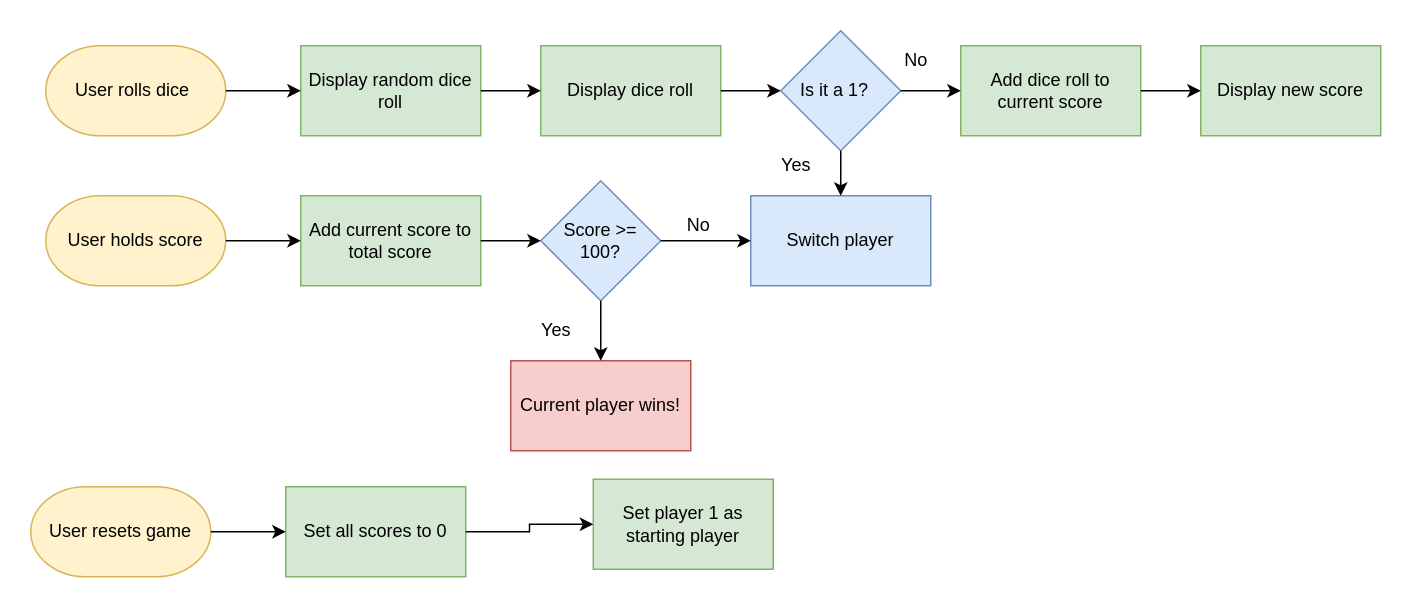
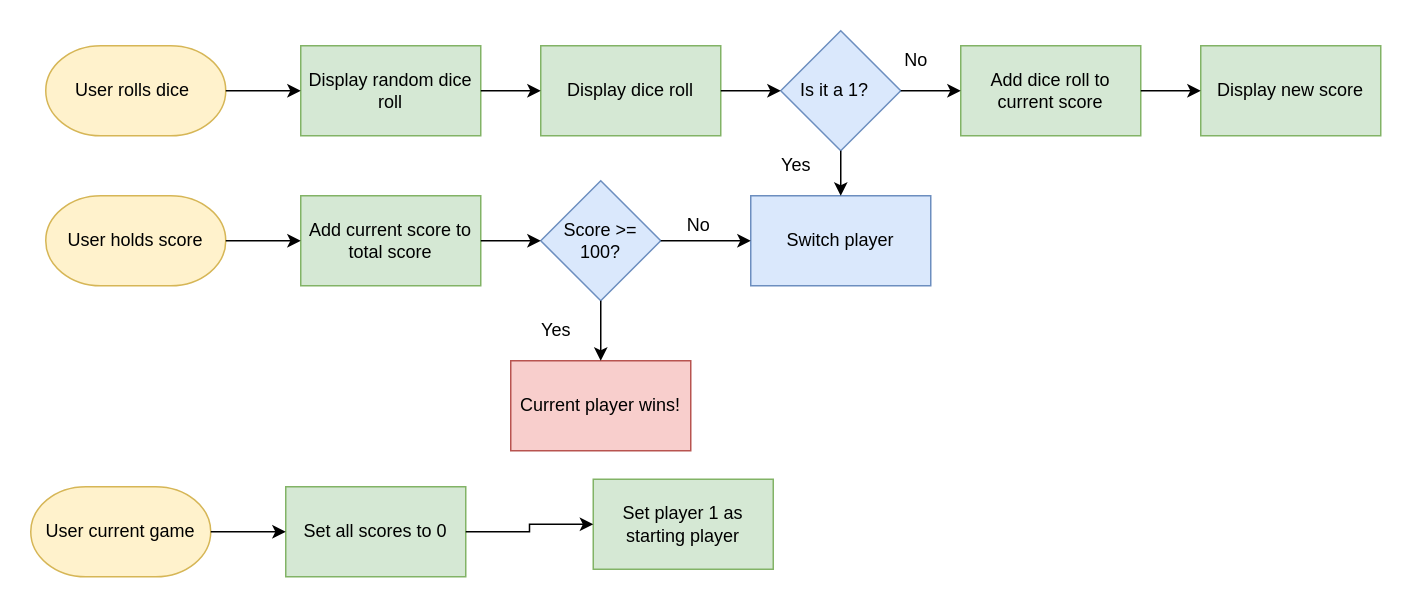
(121, 532) -> (121, 532)
